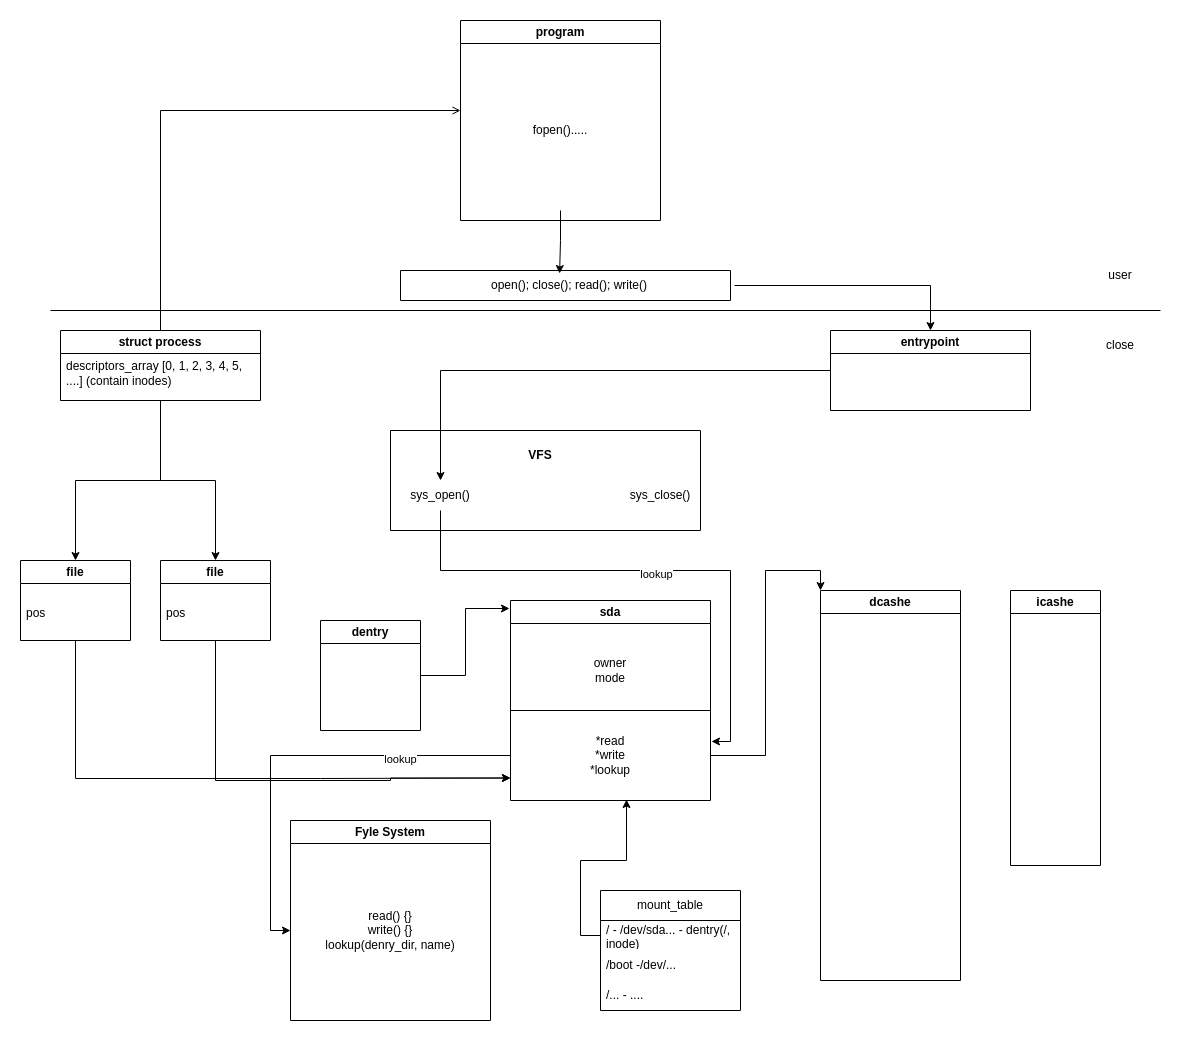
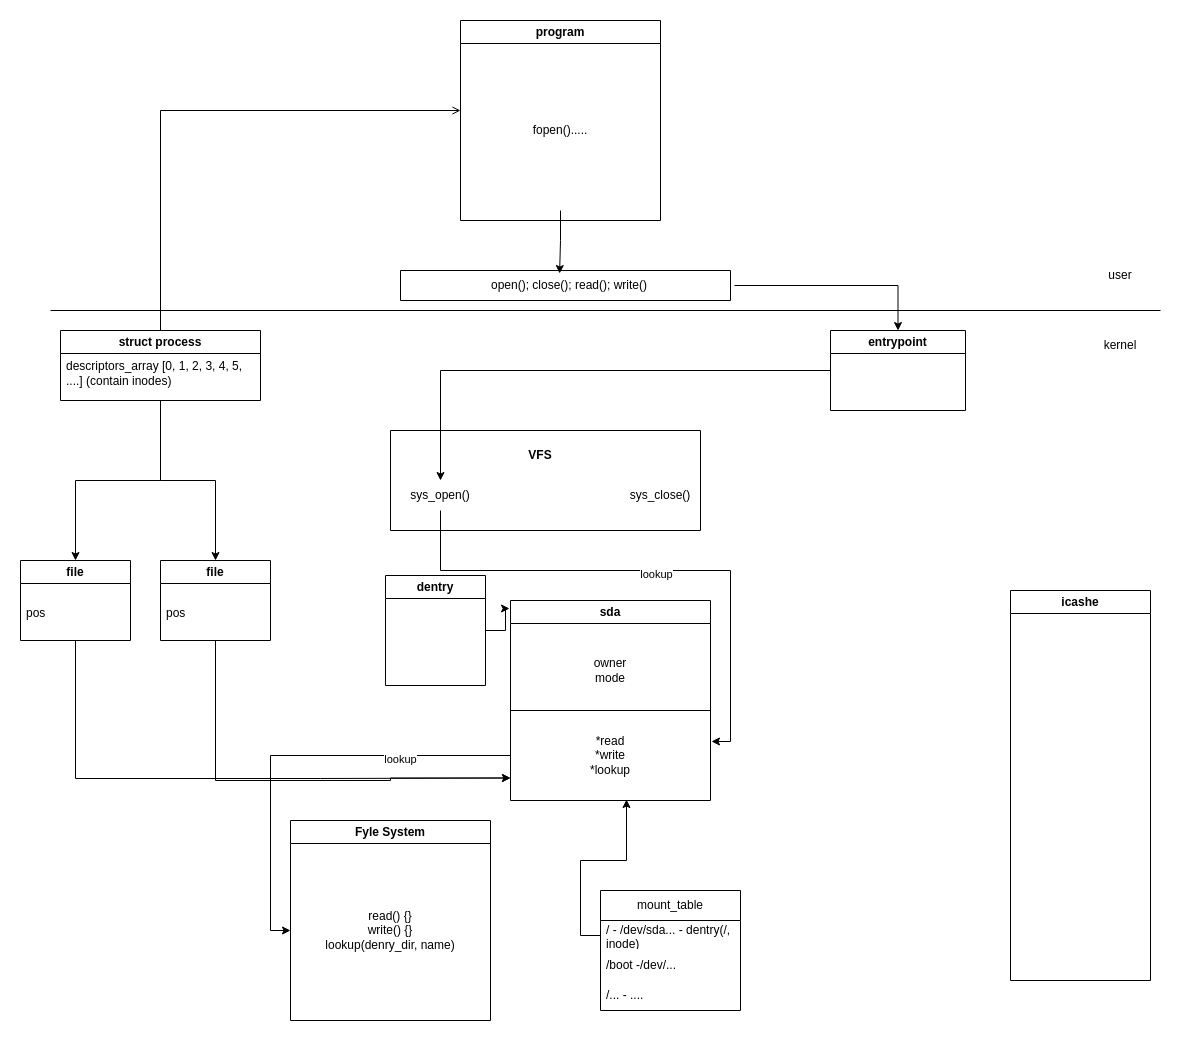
(1121, 346) -> (1121, 346)
(931, 371) -> (898, 371)
(766, 657) -> none
(371, 676) -> (436, 631)
(1056, 728) -> (1081, 786)
(891, 786) -> none
